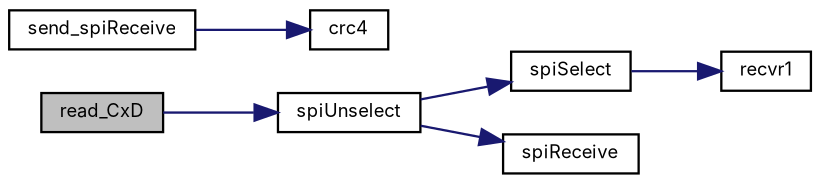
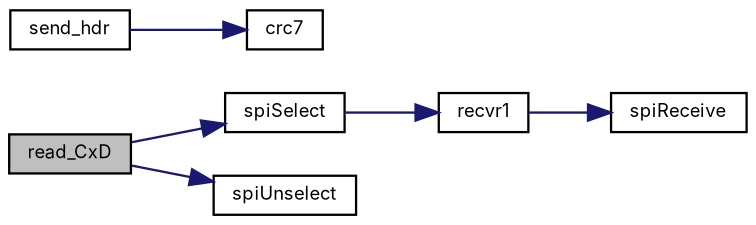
(102, 30) -> (70, 30)
(349, 30) -> (285, 30)
(454, 93) -> (167, 135)
(450, 131) -> (558, 113)
